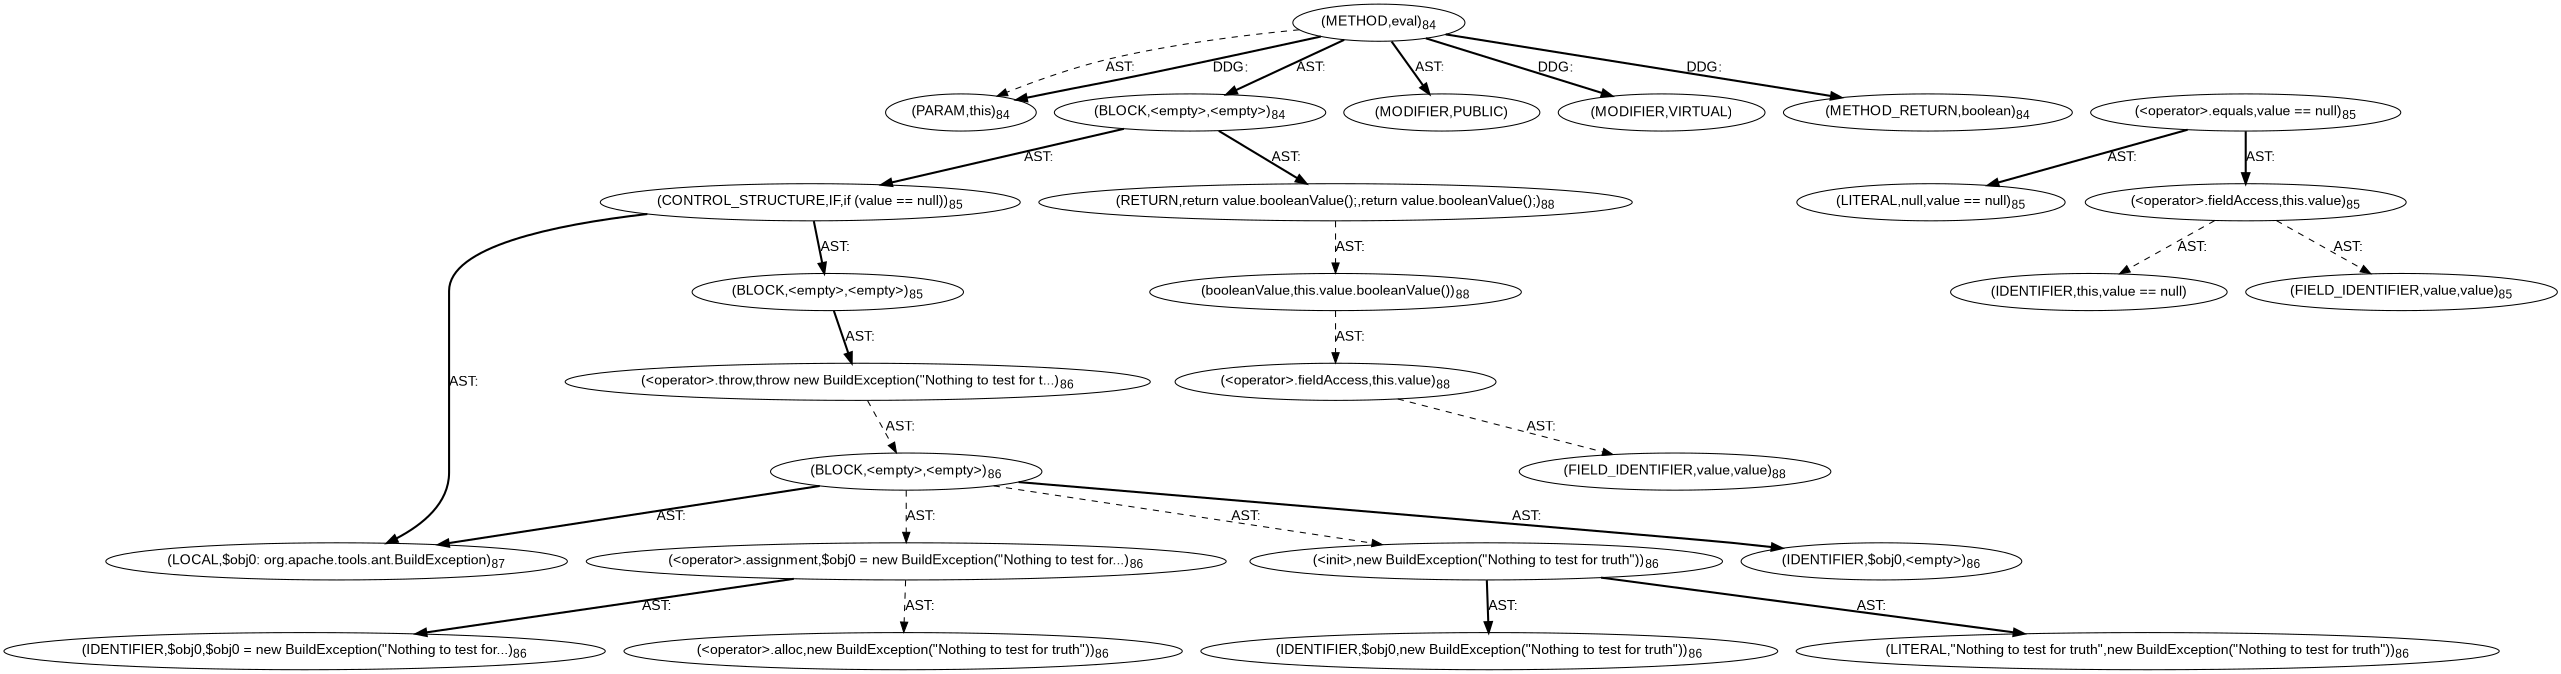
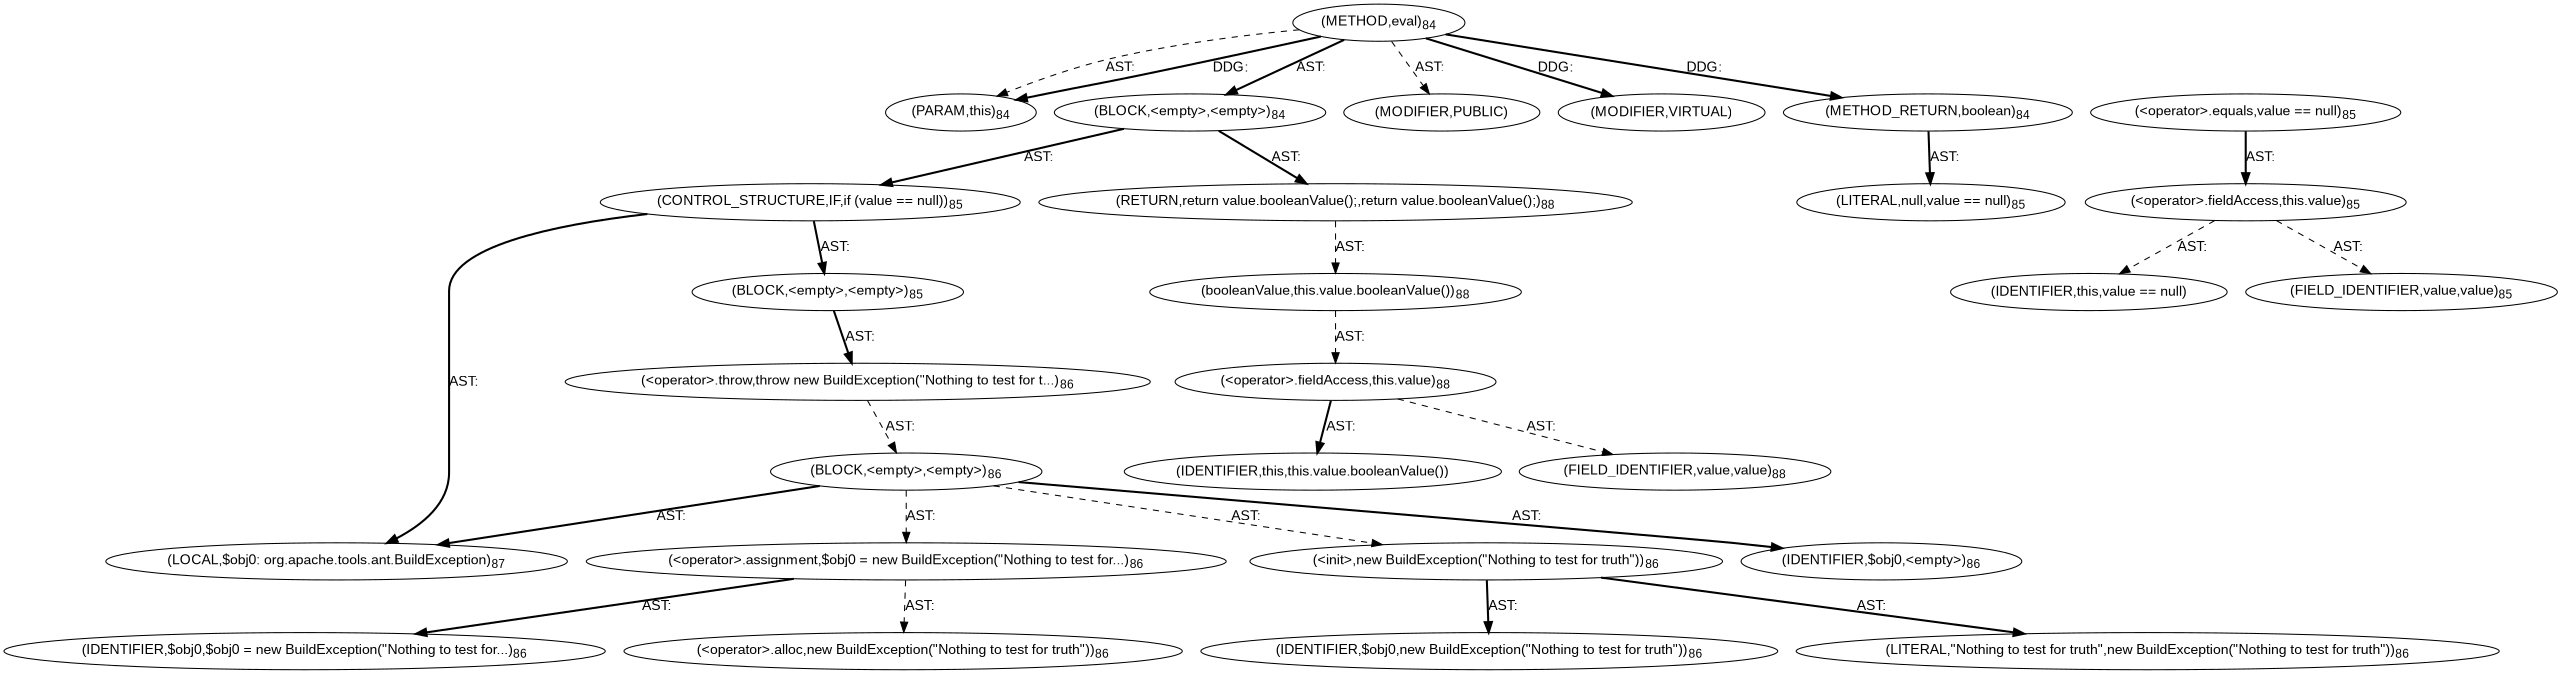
(1407, 63) -> (1407, 63)
(2093, 156) -> (1929, 152)
none -> (1313, 472)
